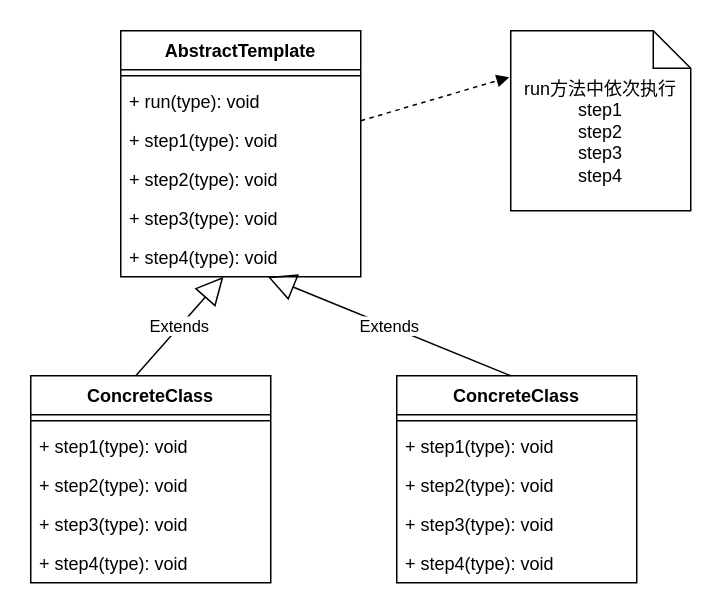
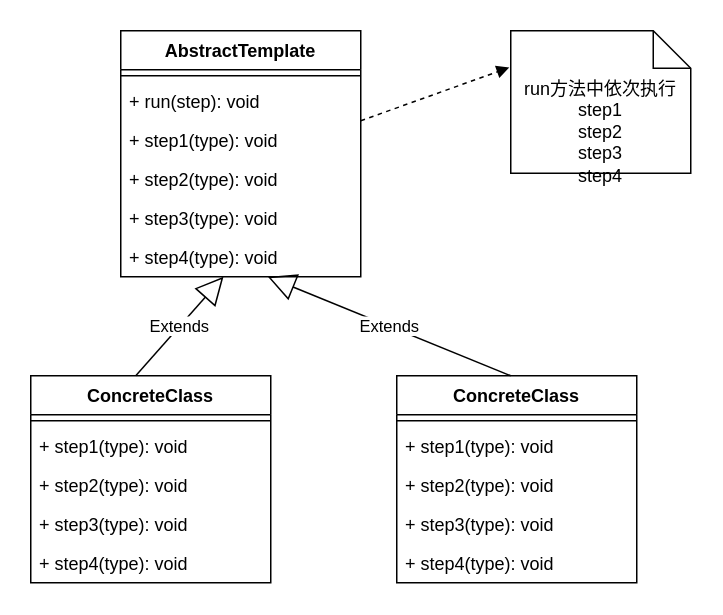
(205, 102) -> (205, 102)
(601, 121) -> (601, 102)
